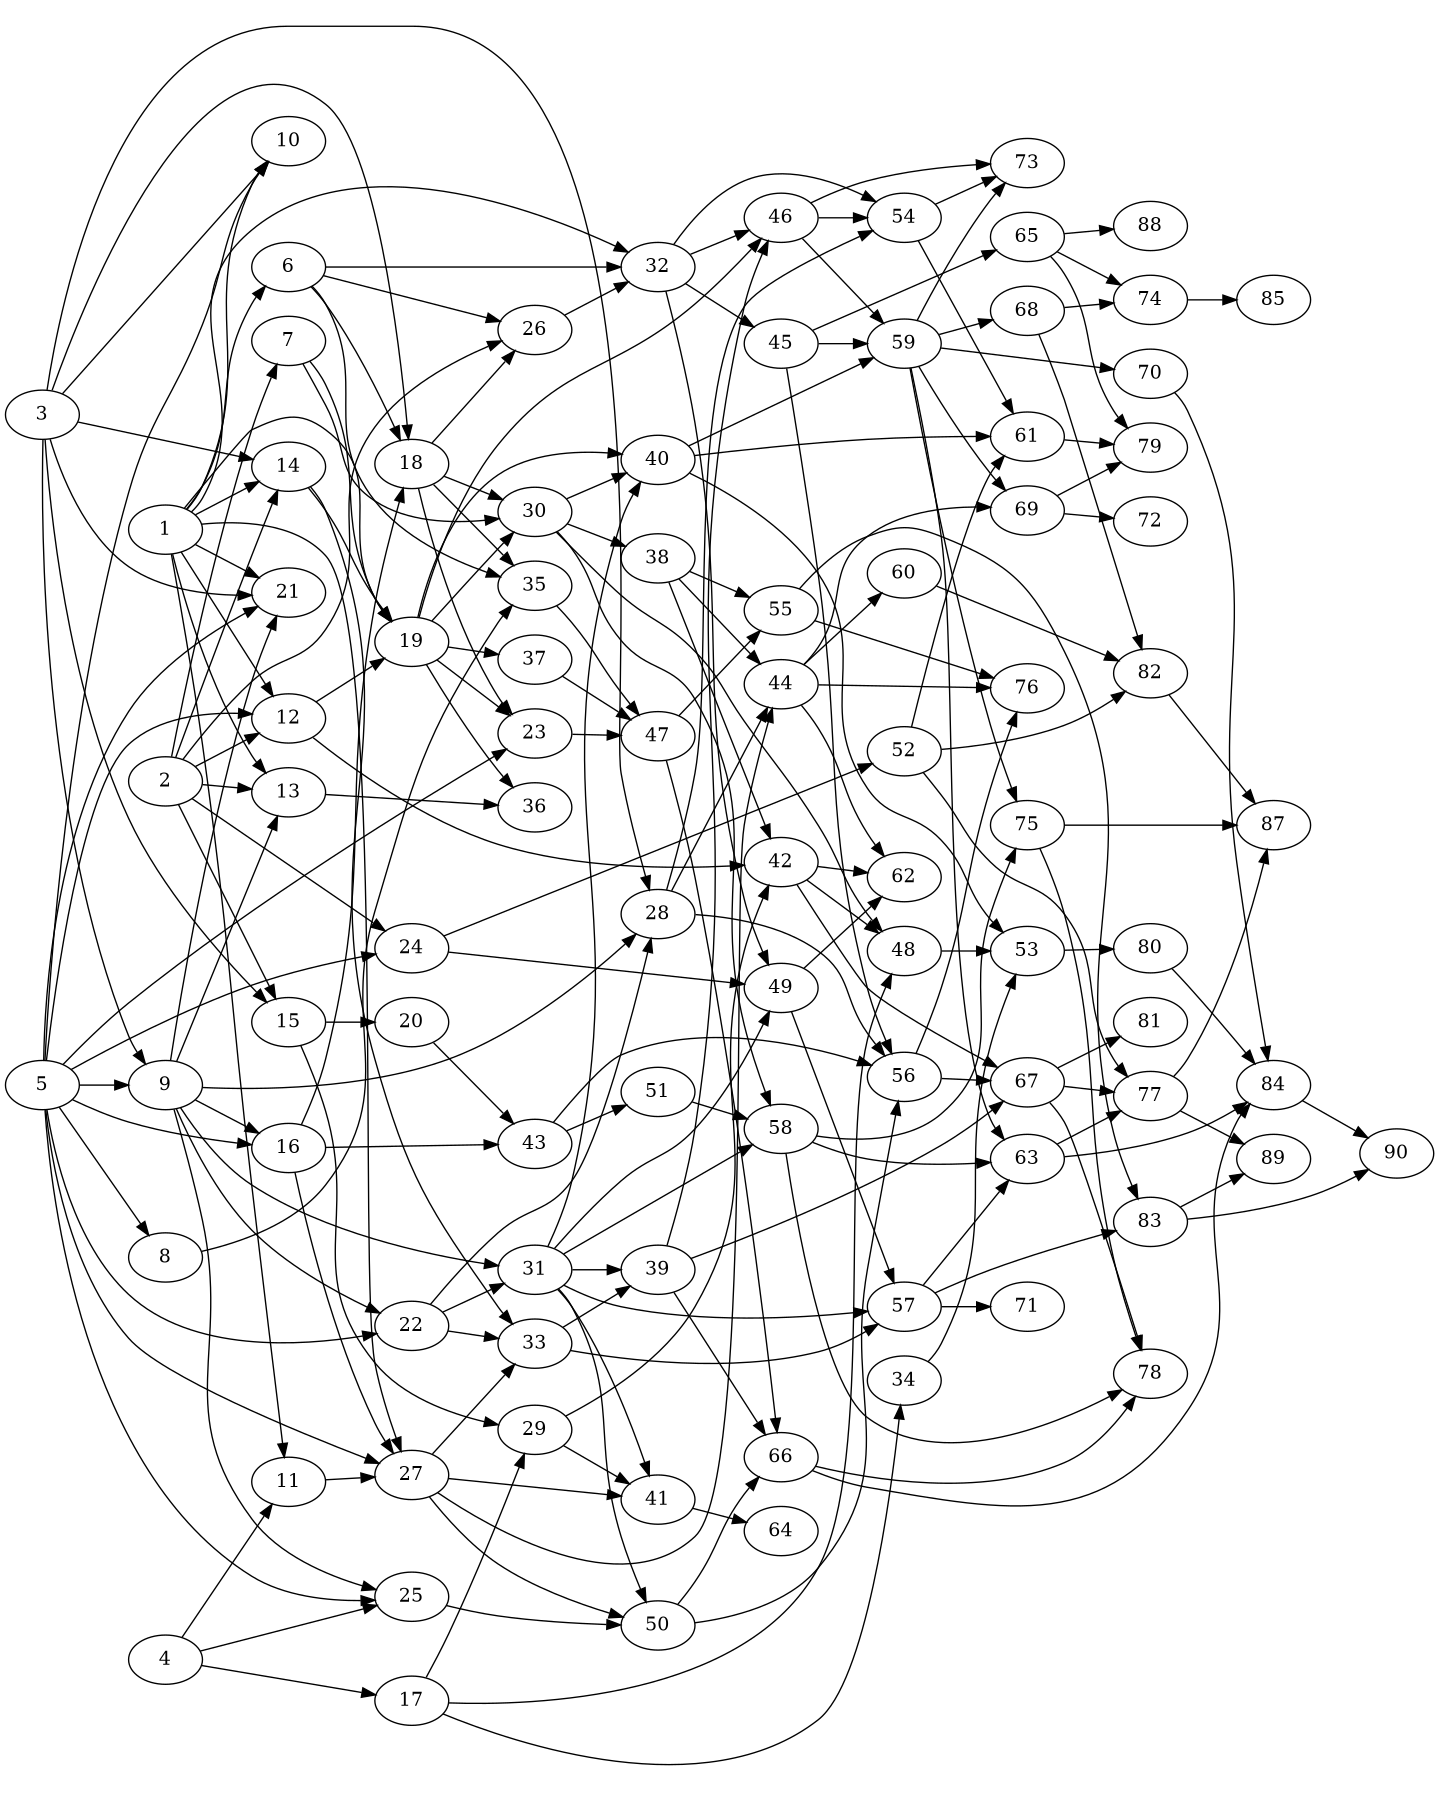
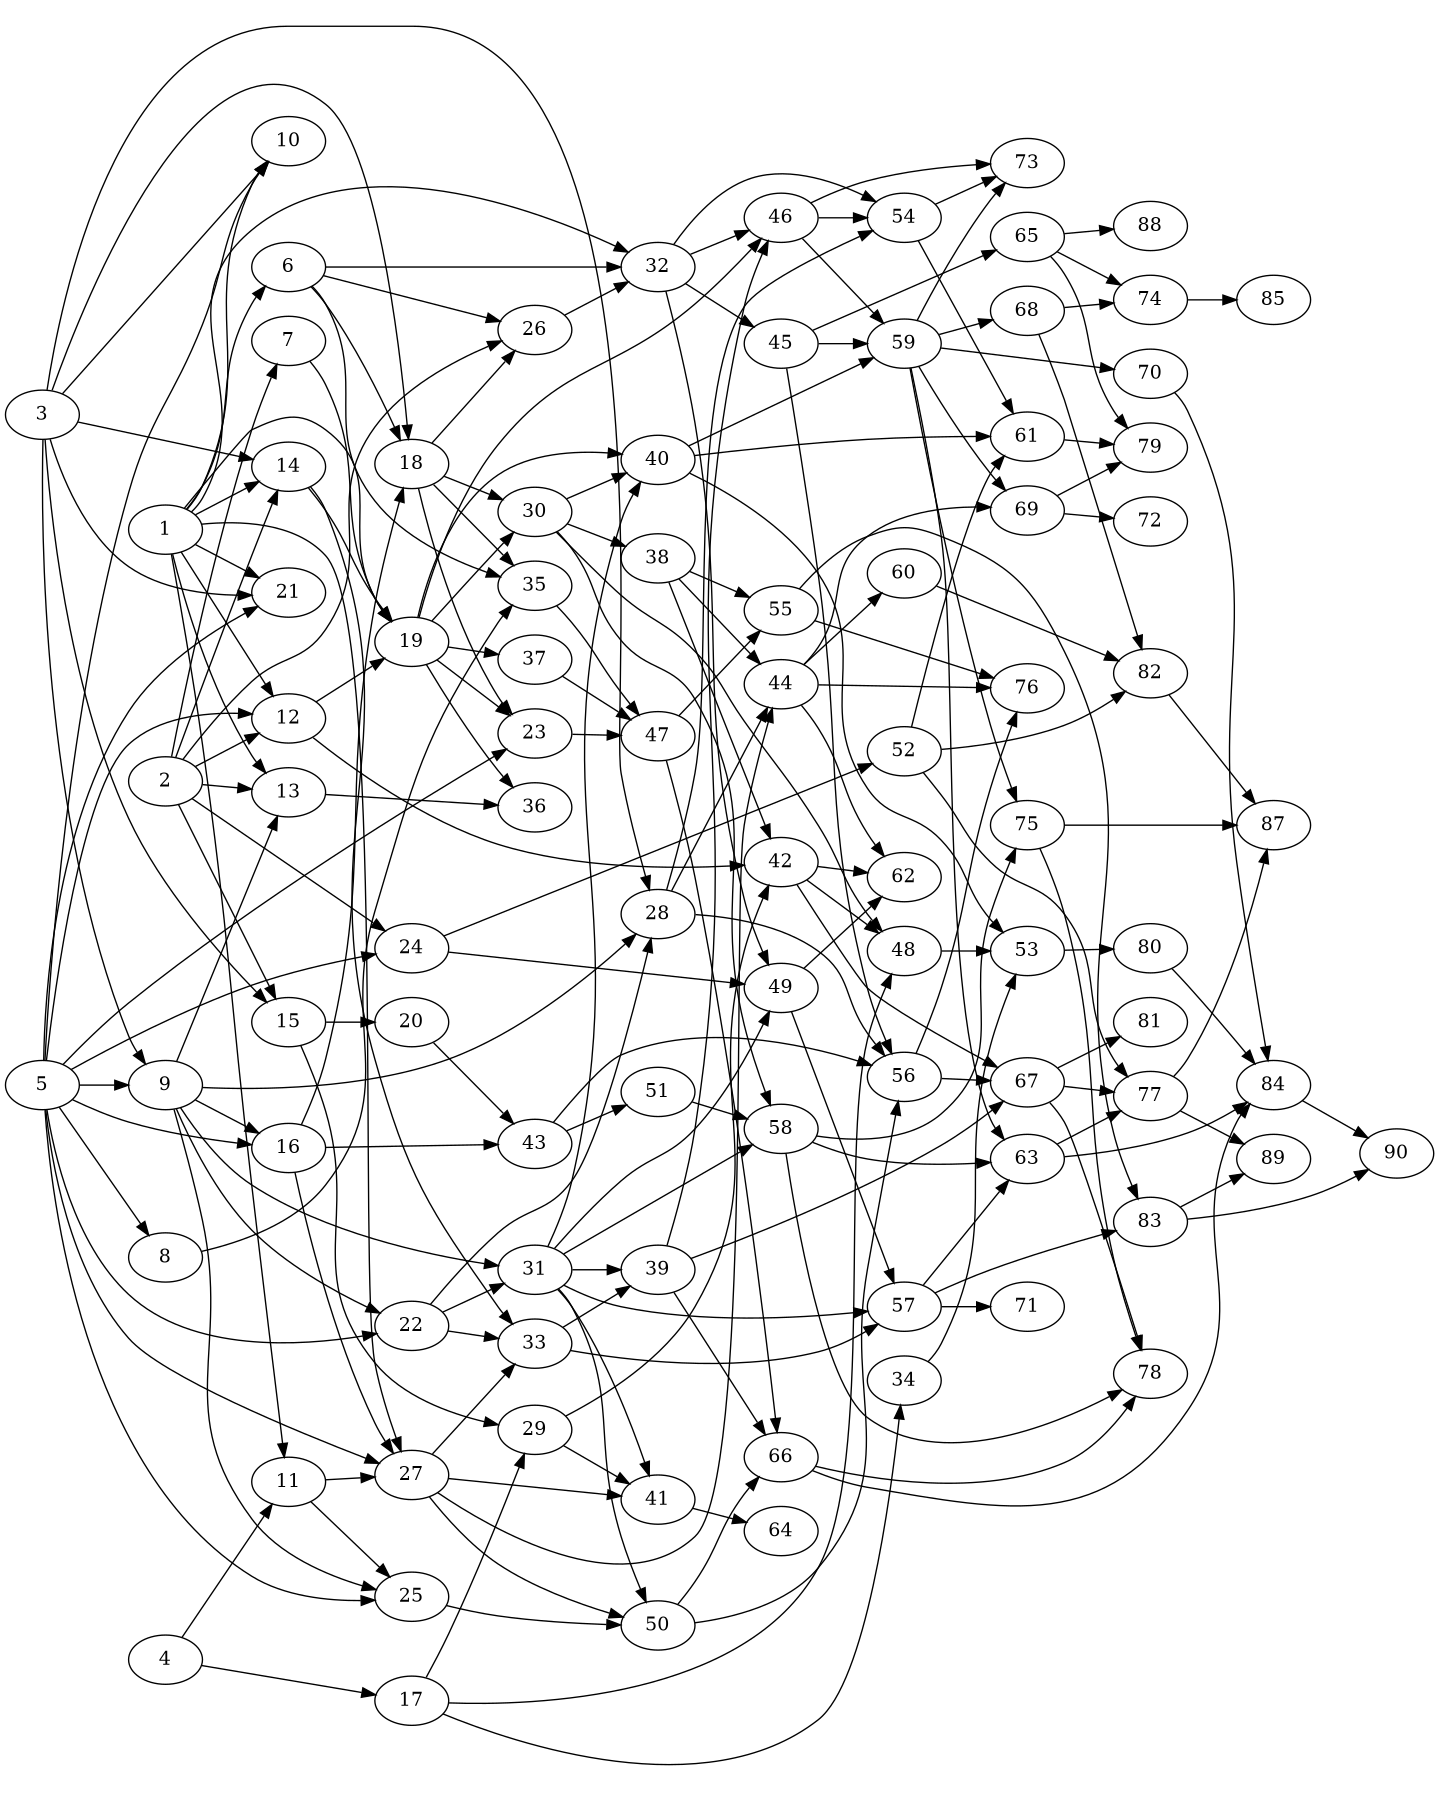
(405, 514) -> none
(204, 875) -> none
(282, 1630) -> (345, 1535)
